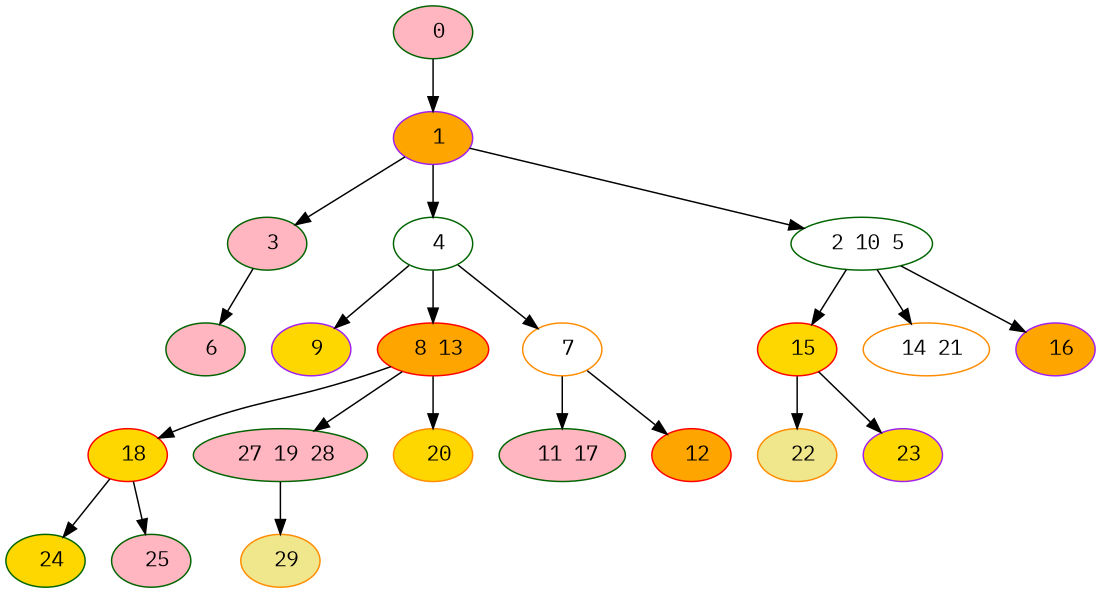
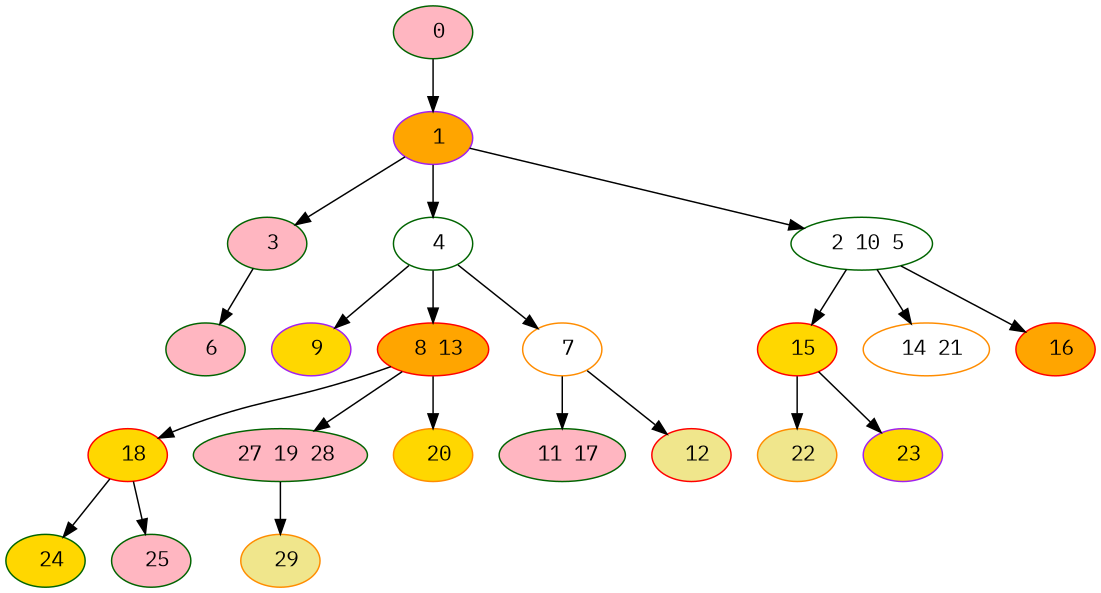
(1056, 349) -> (1056, 349)
(691, 455) -> (691, 455)
